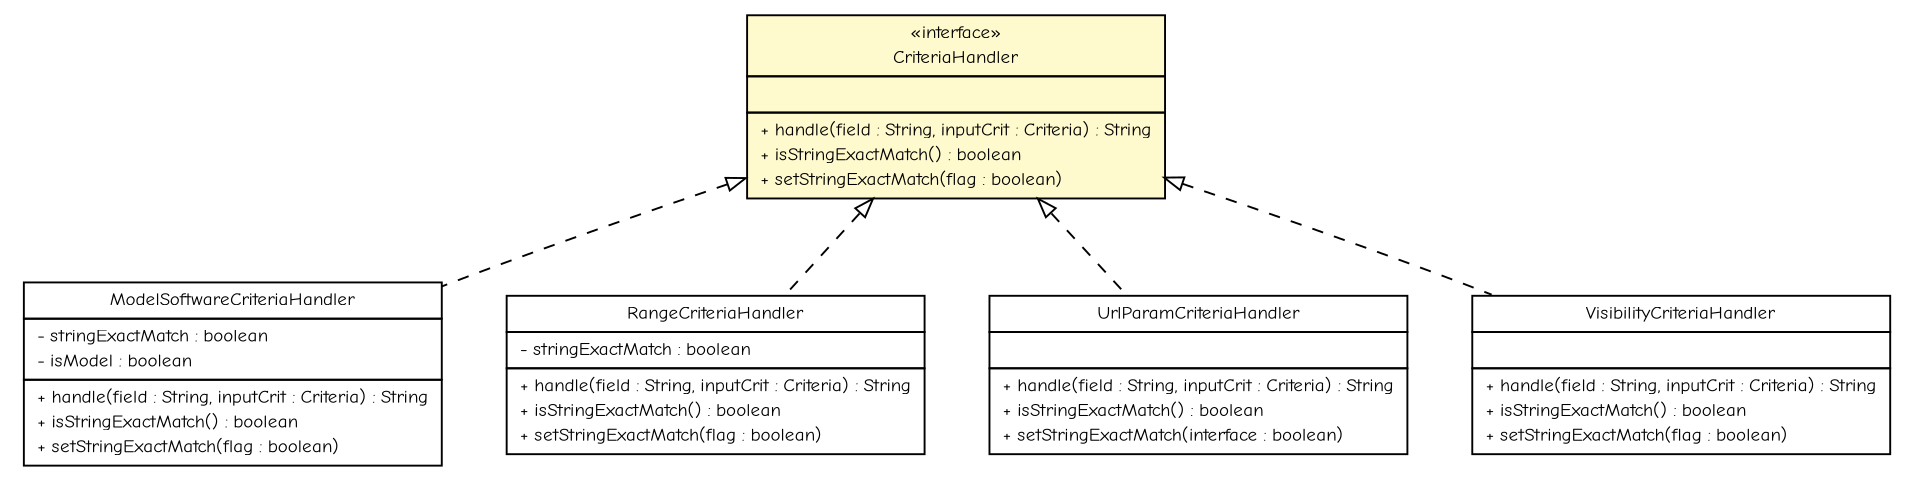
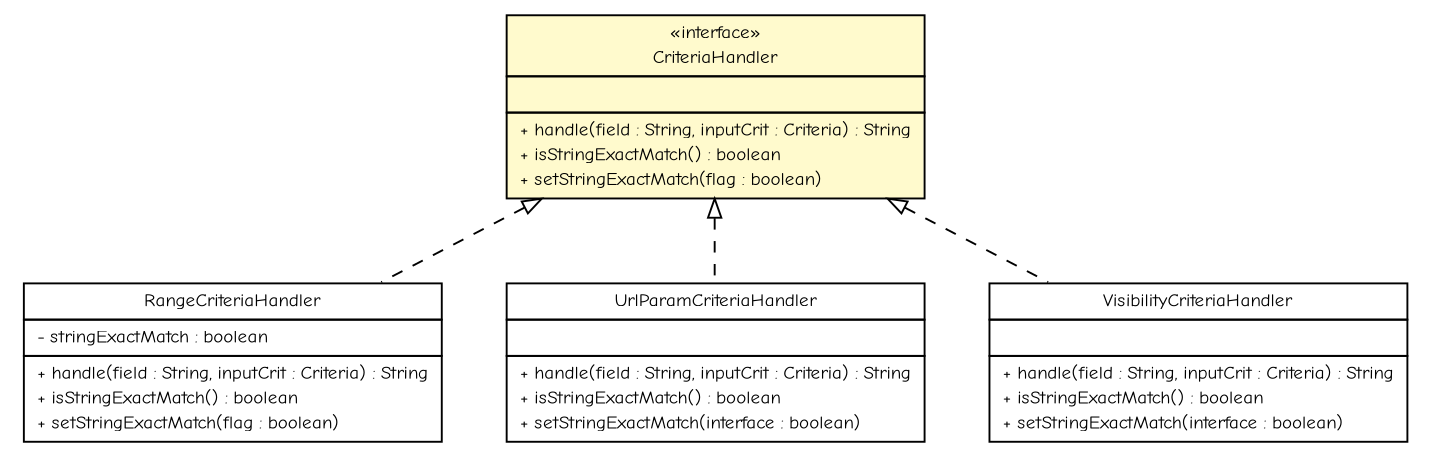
(232, 374) -> none
(1637, 435) -> (1174, 423)
